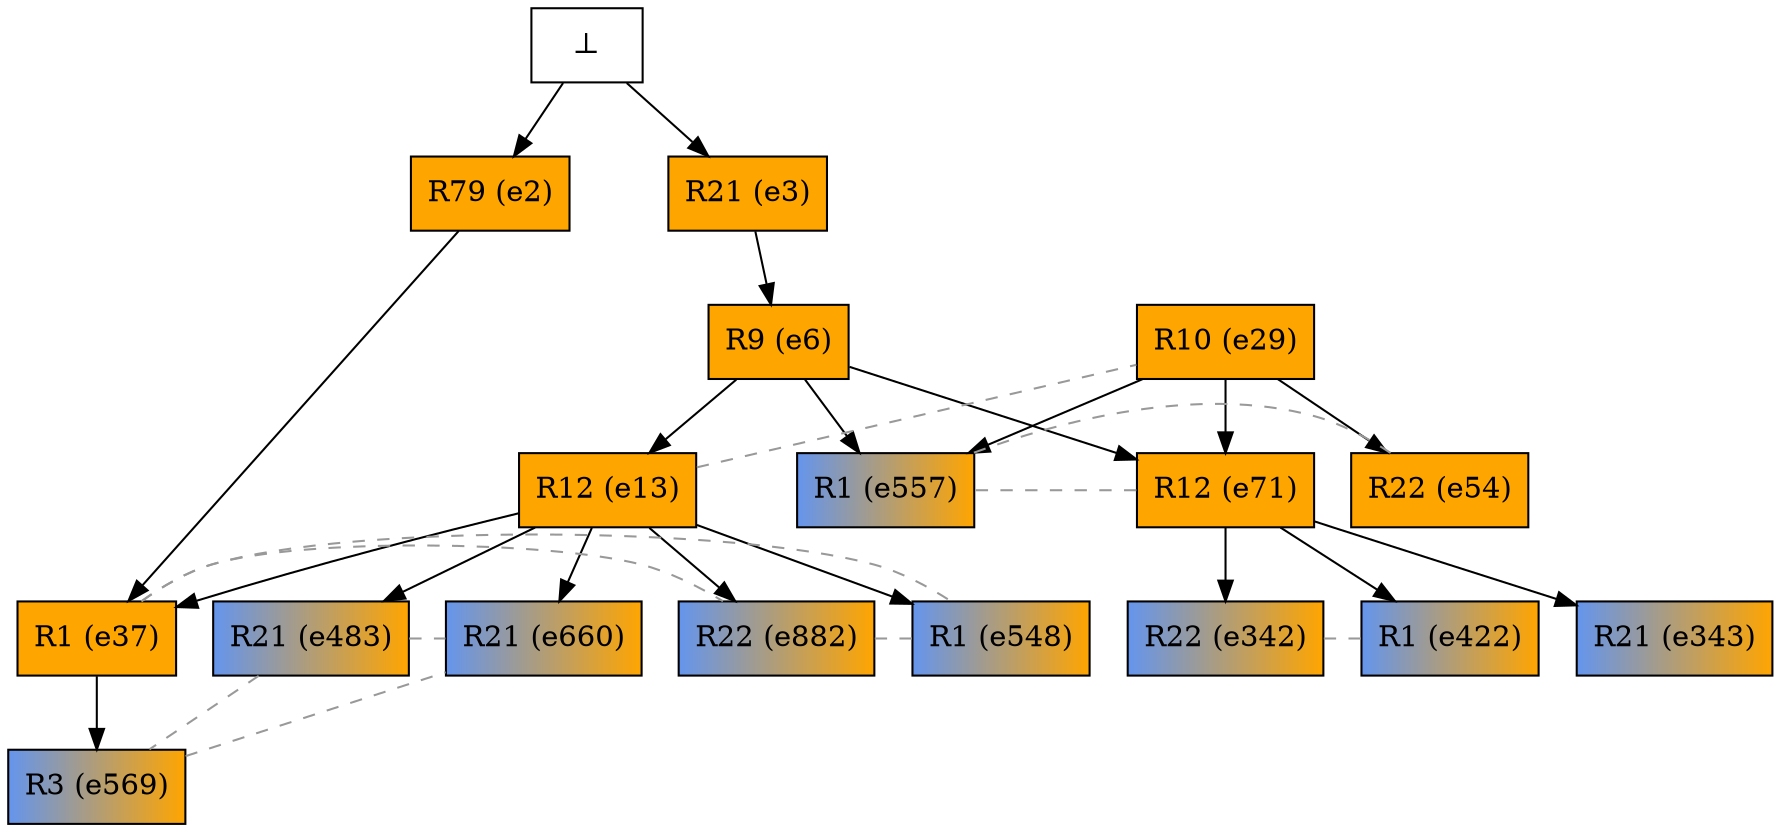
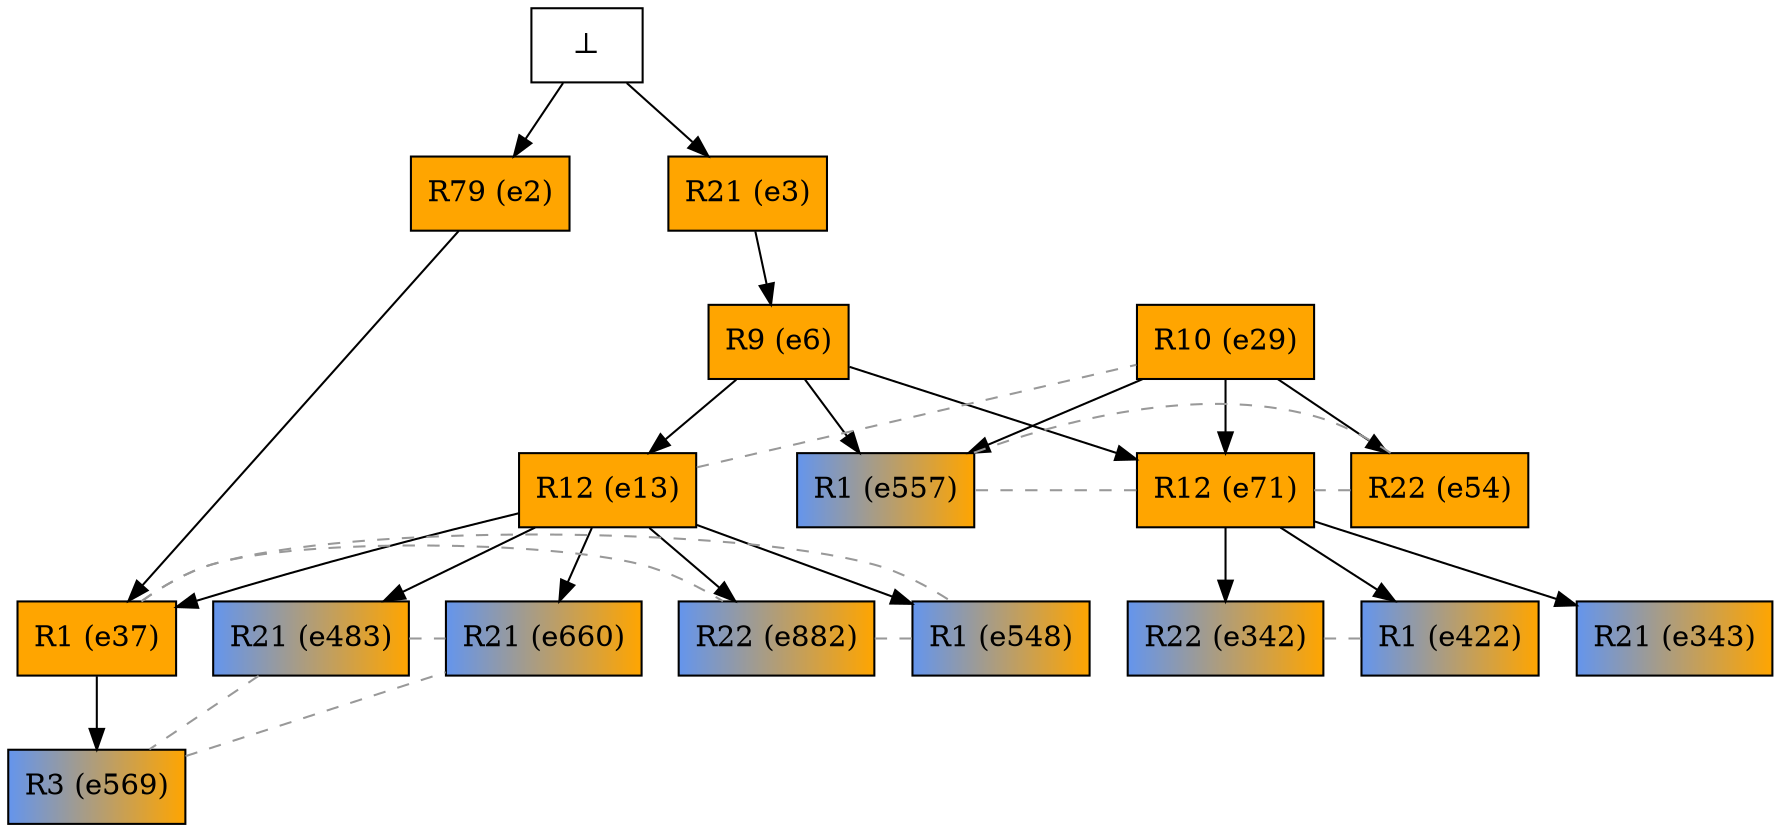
none -> (1332, 490)
